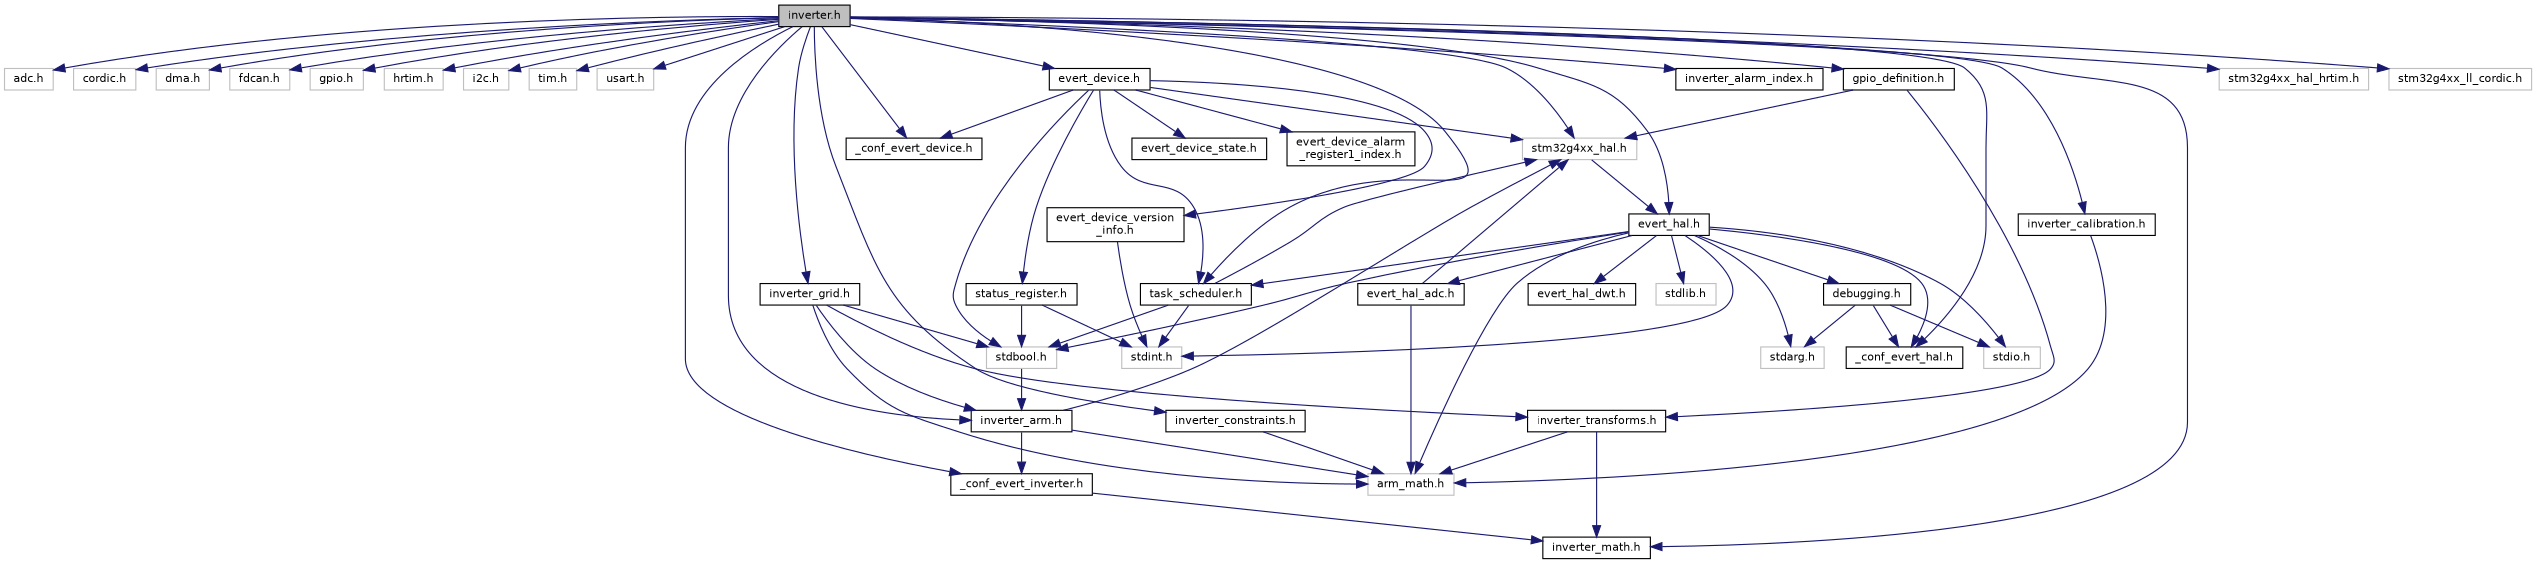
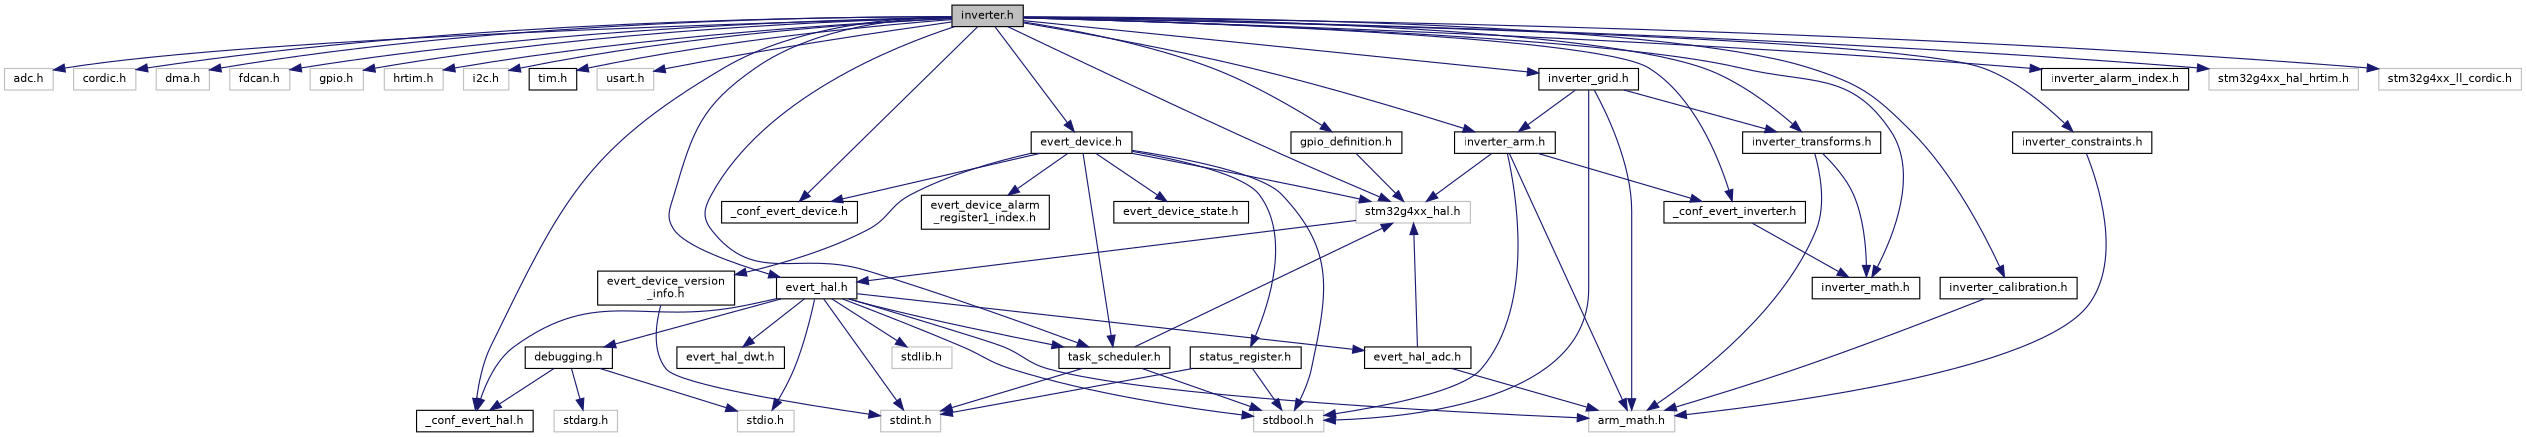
(553, 79) -> (553, 79)
(1755, 273) -> none
(2024, 381) -> (1418, 30)
(1022, 384) -> (1500, 340)
